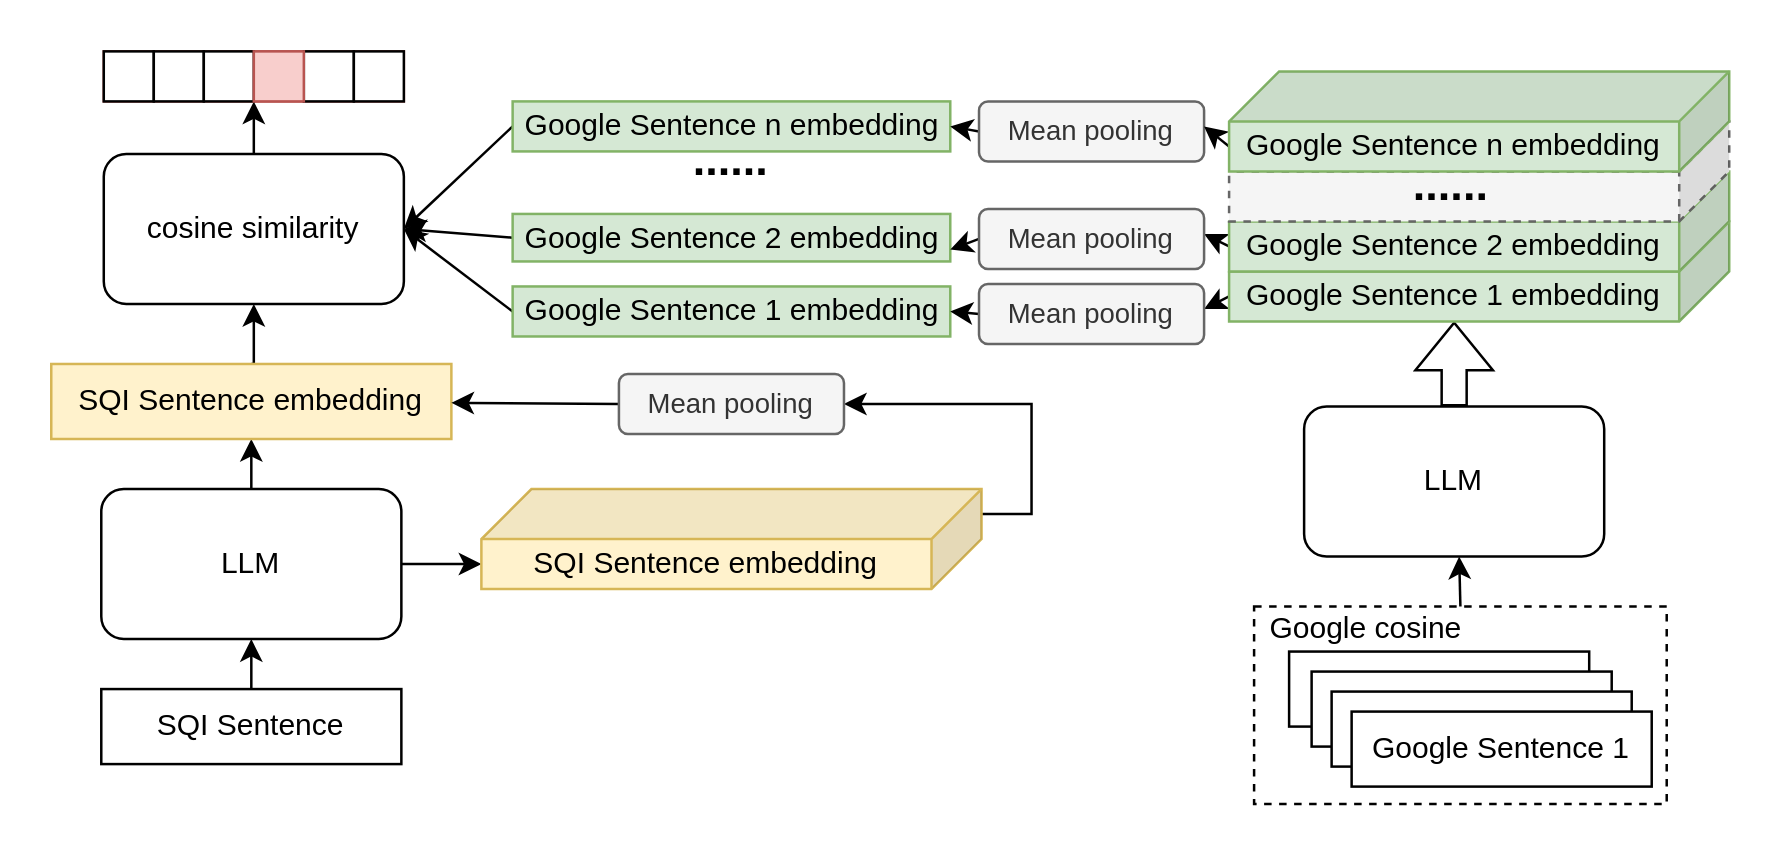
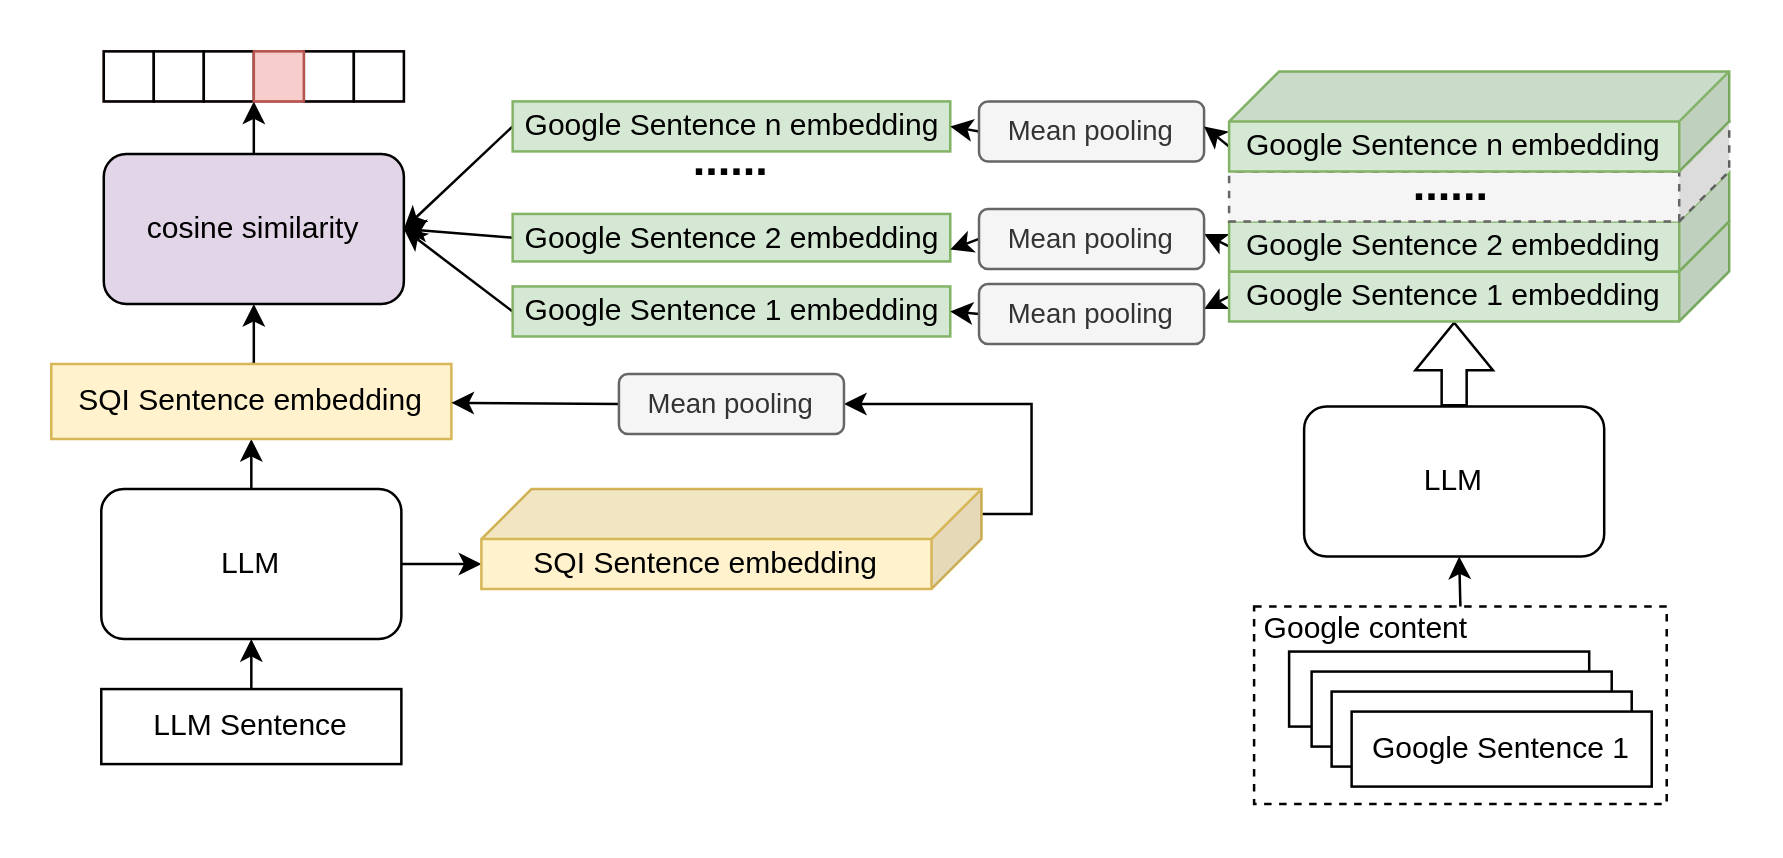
(254, 229) -> (254, 229)
(1366, 629) -> (1366, 629)
(251, 726) -> (251, 726)
